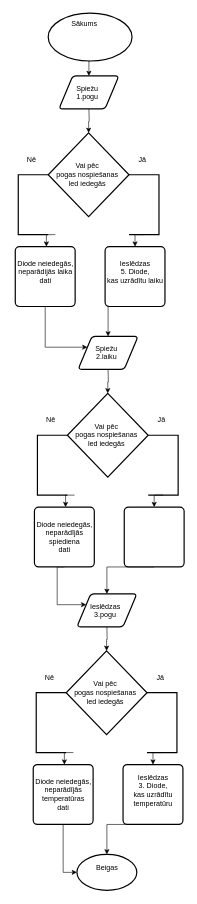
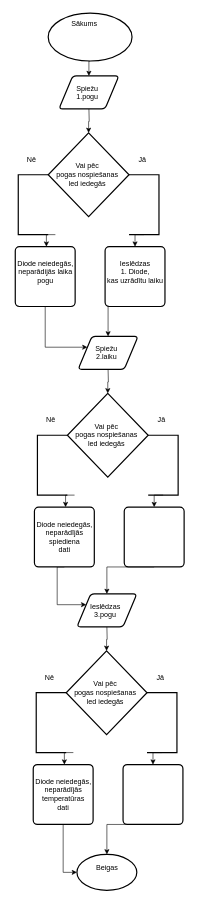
(46, 276) -> (46, 276)
(136, 276) -> (136, 276)
(153, 795) -> none
